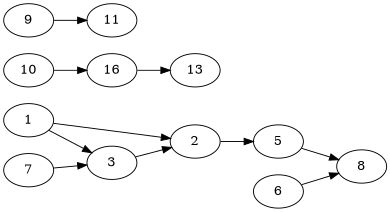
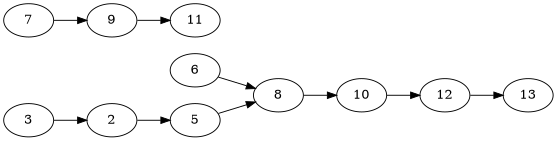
(112, 70) -> (445, 95)
none -> (316, 95)
(29, 120) -> none
(66, 167) -> (66, 20)
